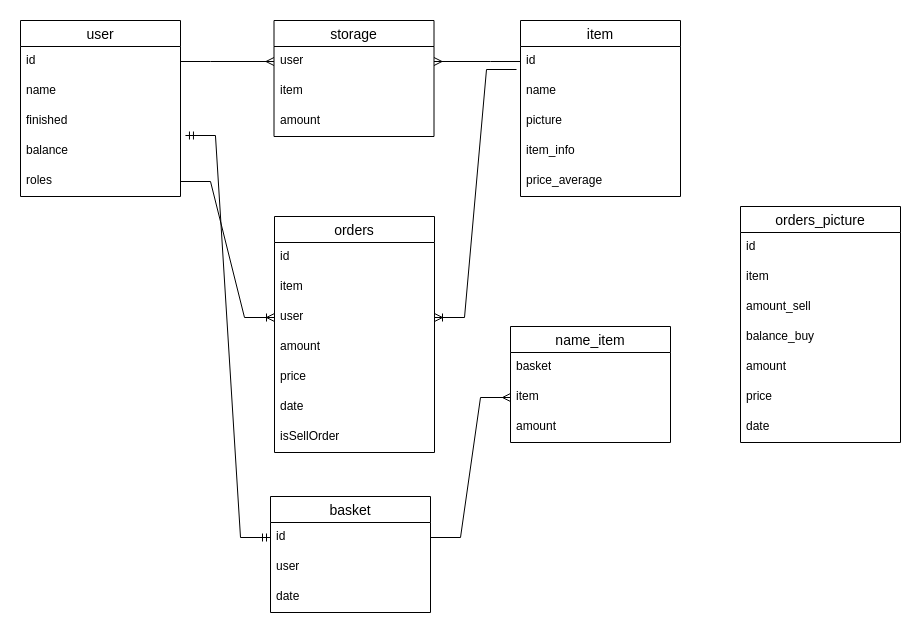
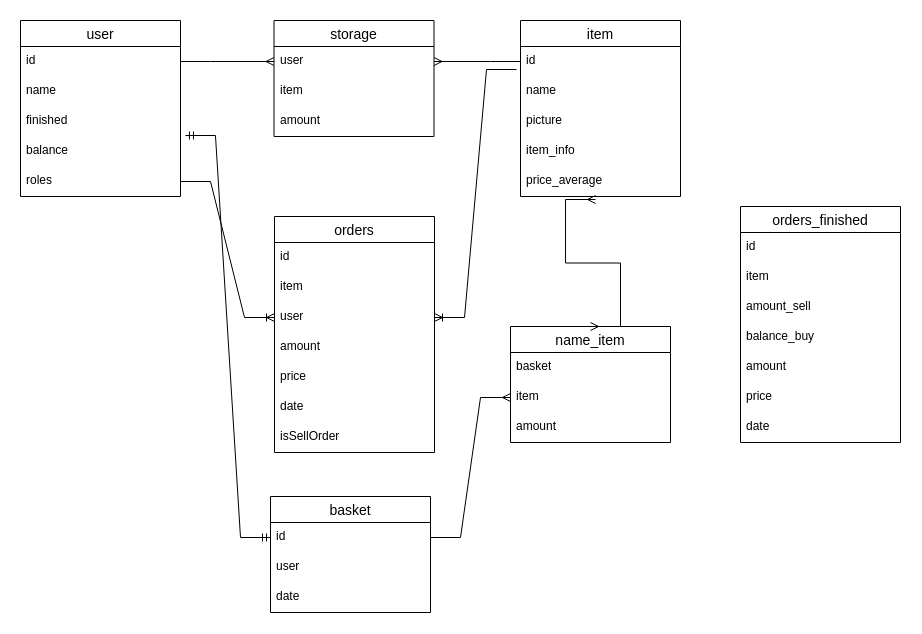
(820, 220) -> (820, 220)
none -> (580, 263)
